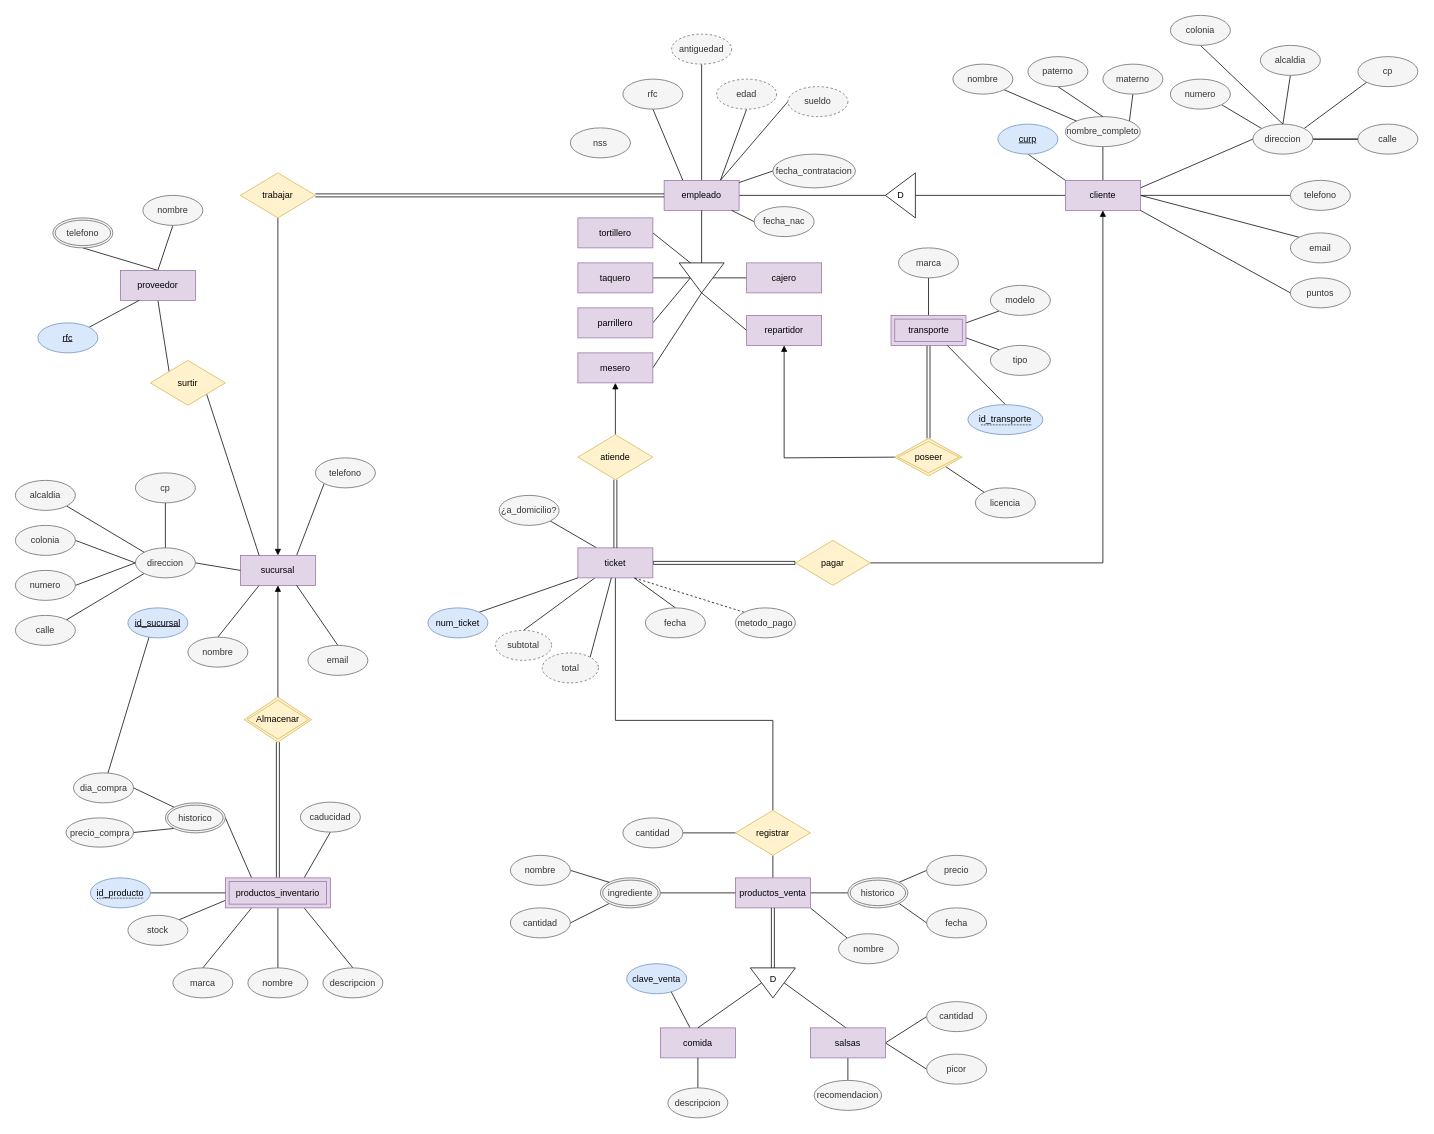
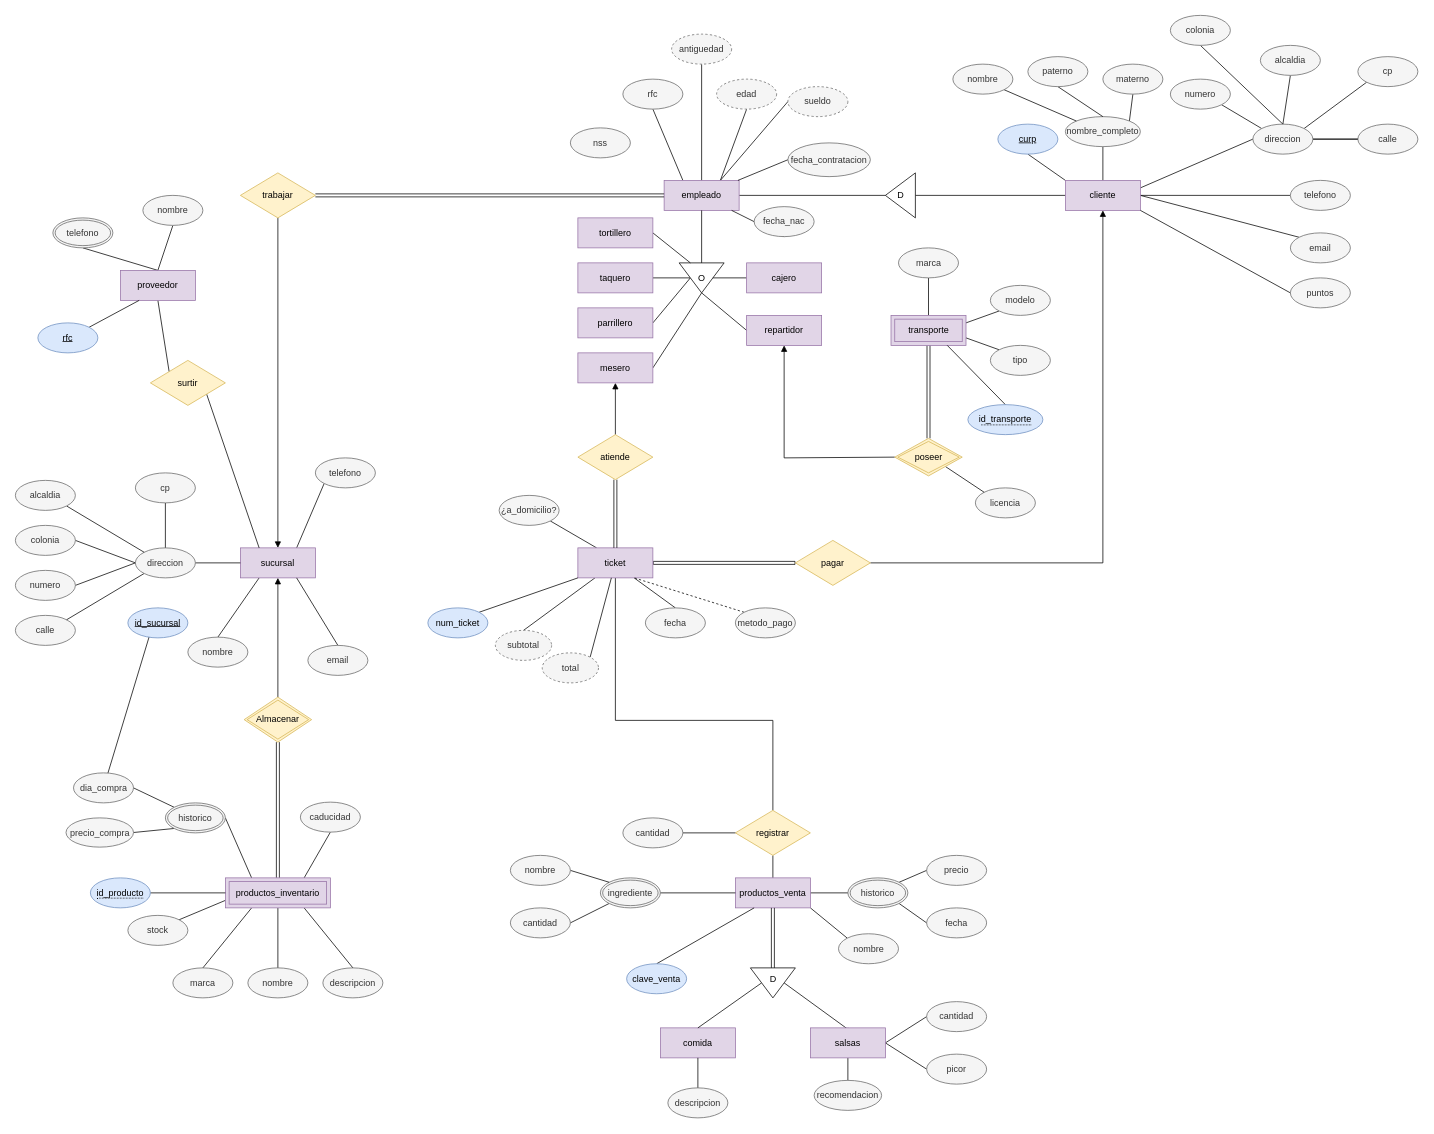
(814, 171) -> (829, 160)
none -> (702, 278)
(278, 570) -> (278, 563)
(680, 1008) -> (705, 936)
